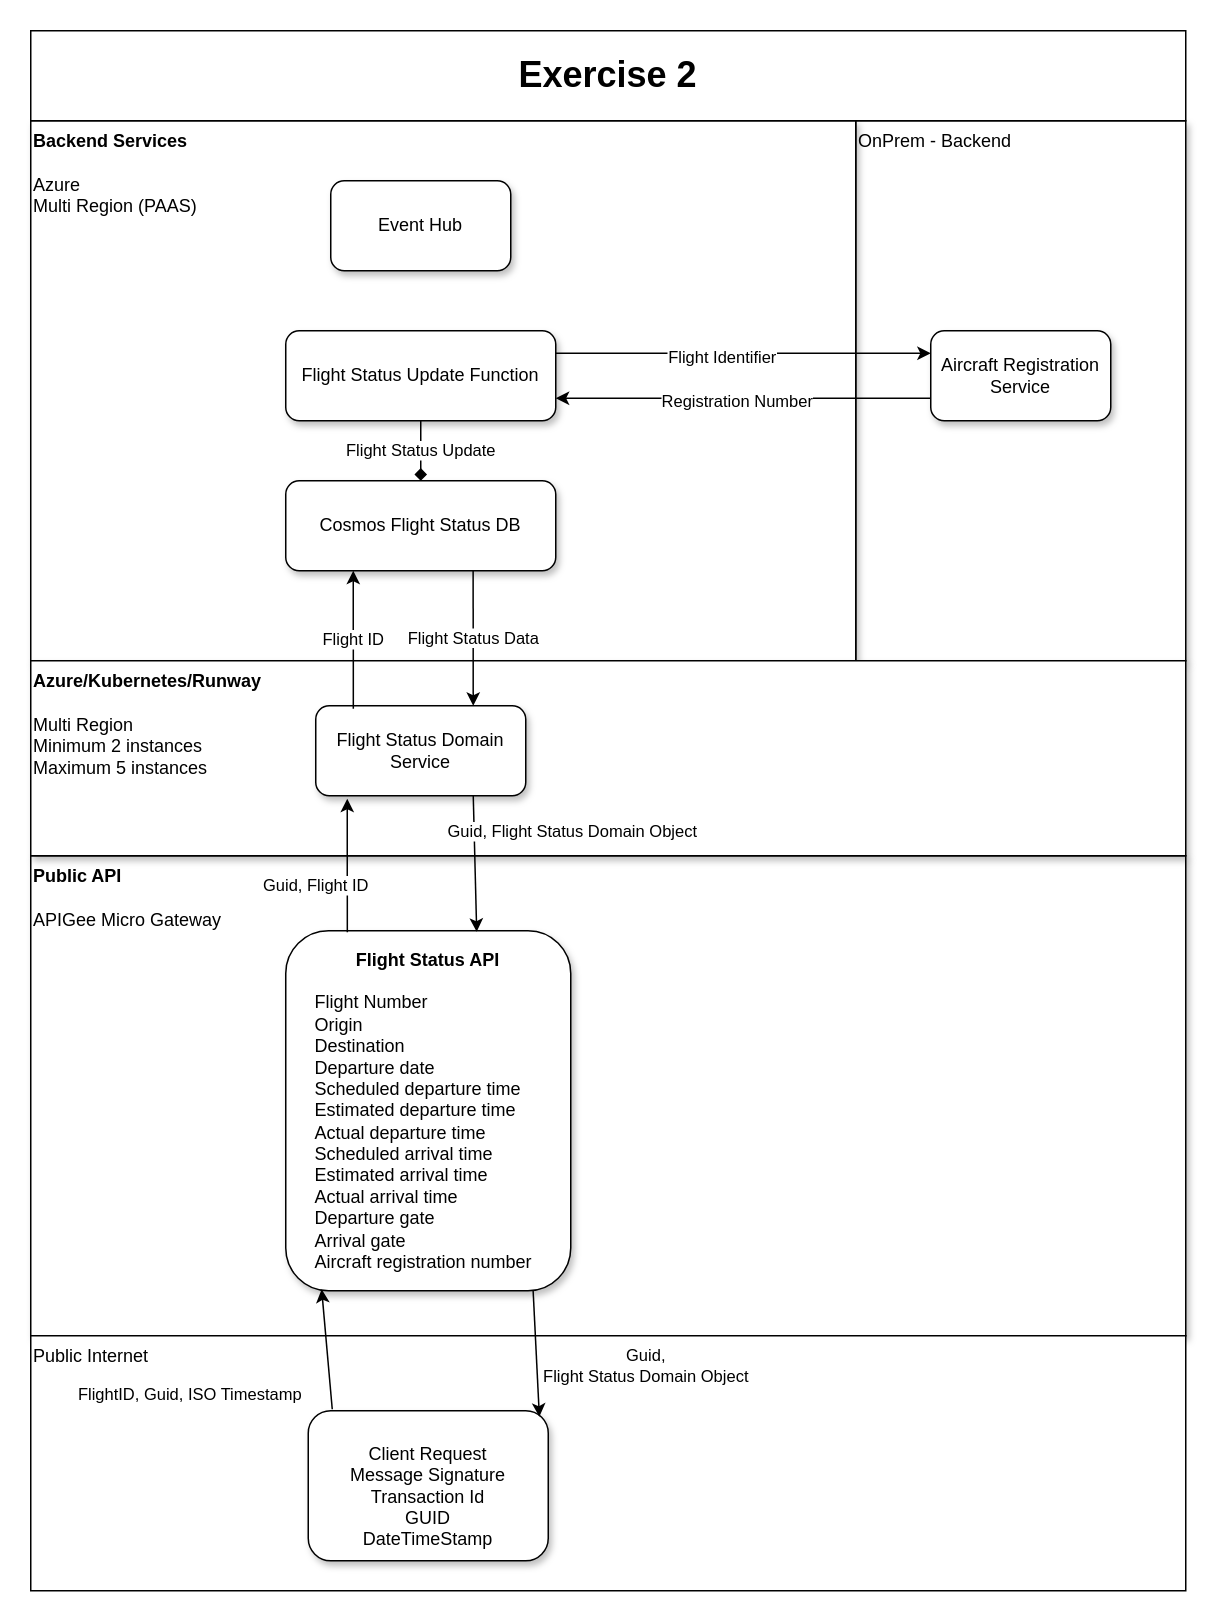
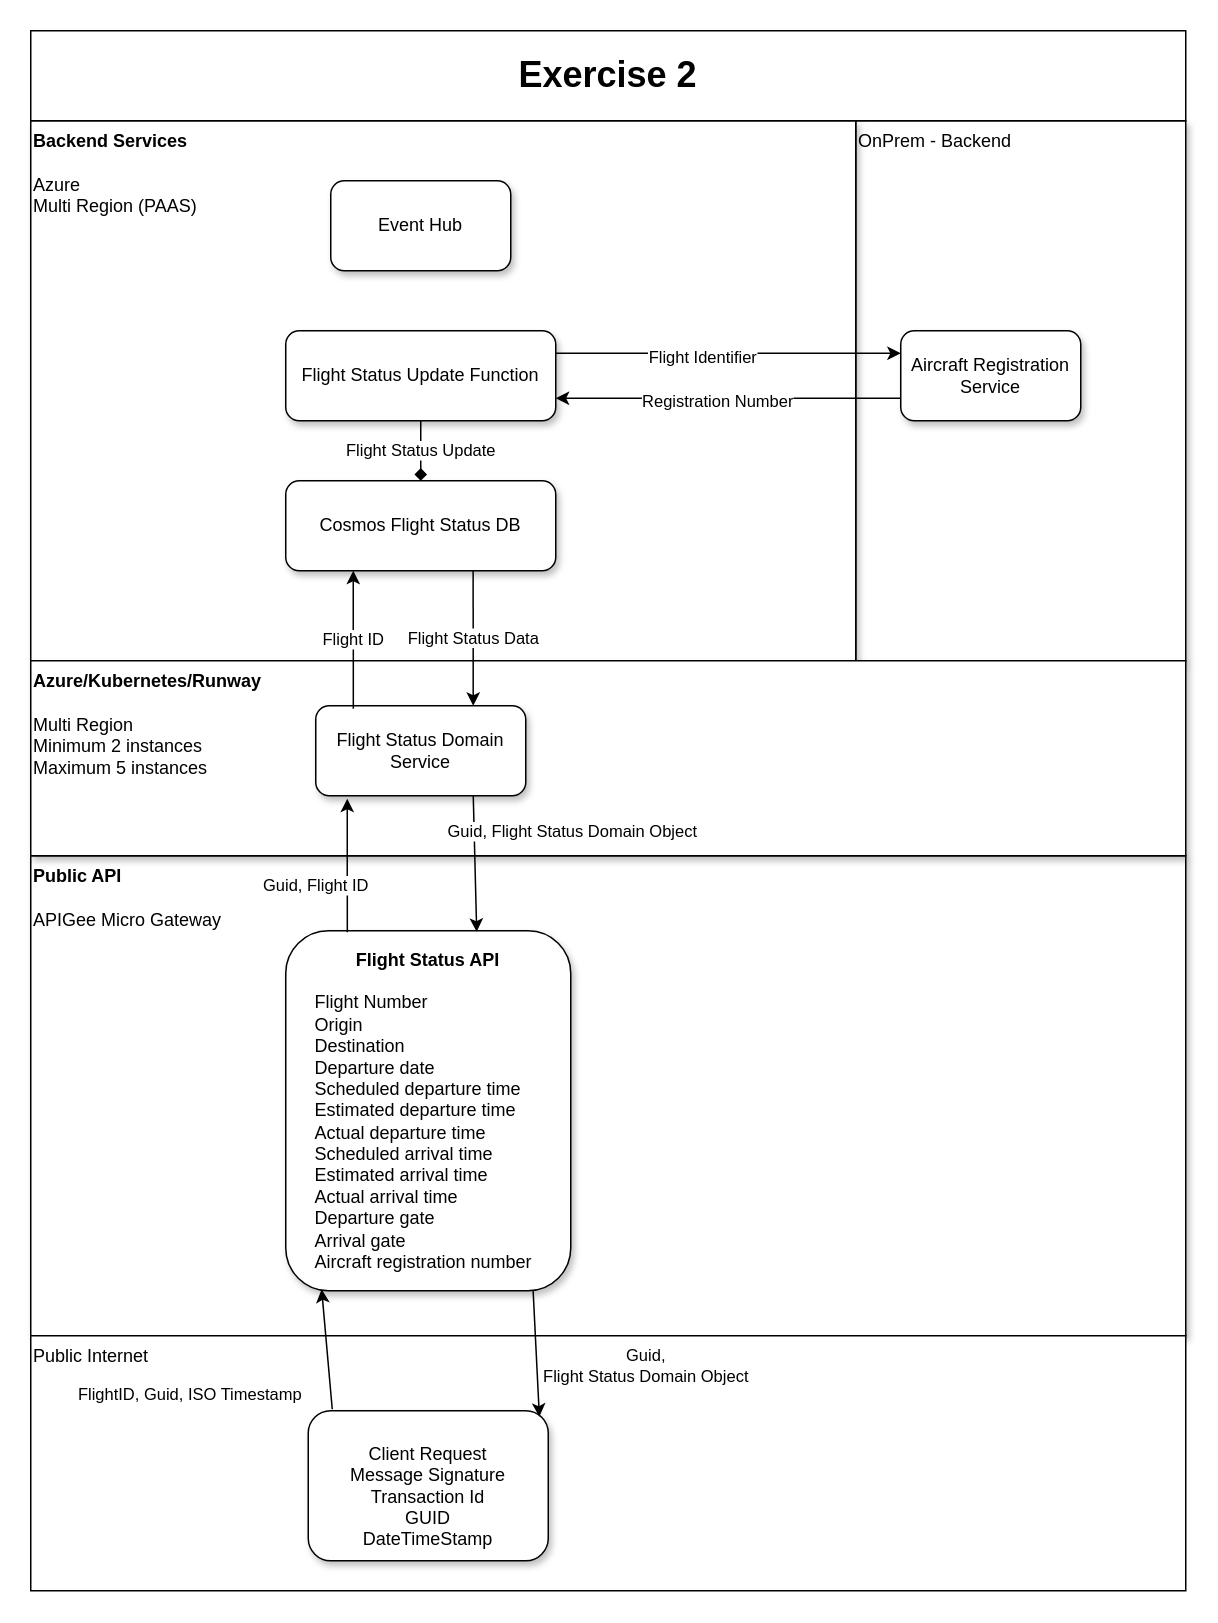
(1021, 376) -> (991, 376)
